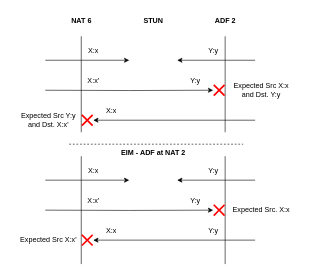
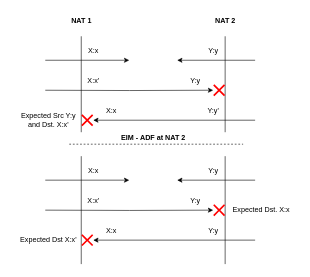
(82, 21) -> (82, 21)
(153, 21) -> none
(226, 21) -> (226, 21)
(261, 90) -> none
none -> (213, 111)
(153, 153) -> (153, 138)
(262, 210) -> (262, 210)
(49, 240) -> (49, 240)
